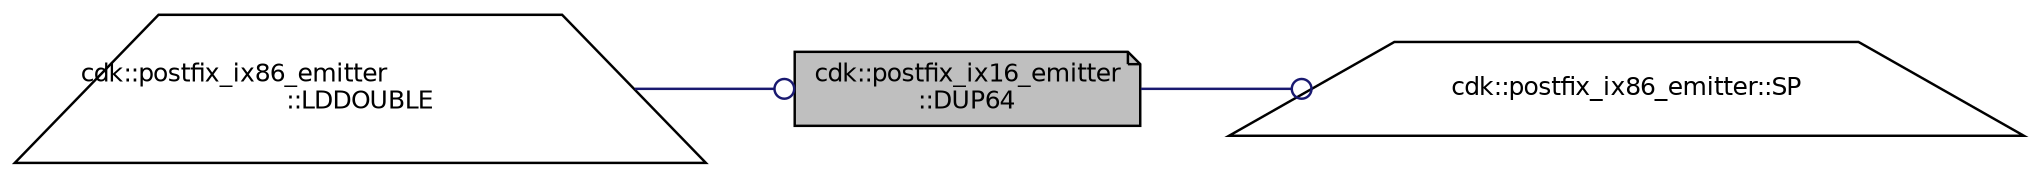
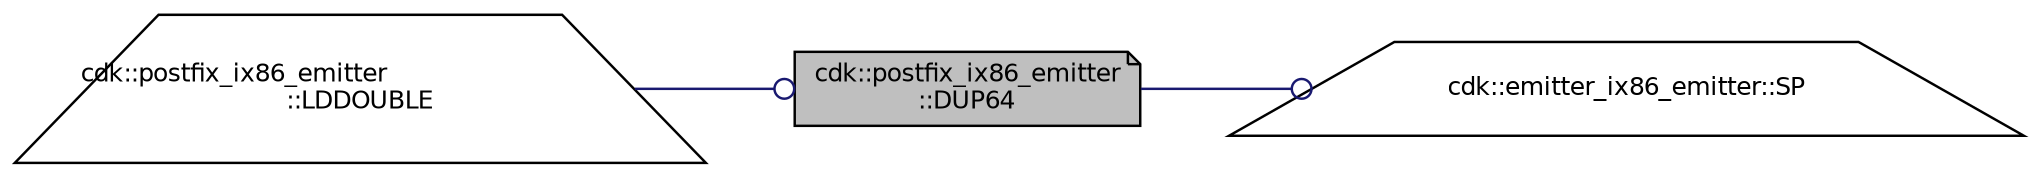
(967, 89) -> (967, 89)
(1626, 89) -> (1626, 89)
